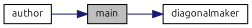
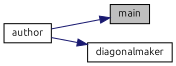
(140, 14) -> (64, 40)
